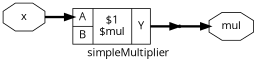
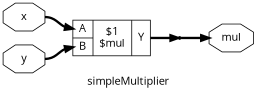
none -> (24, 59)
